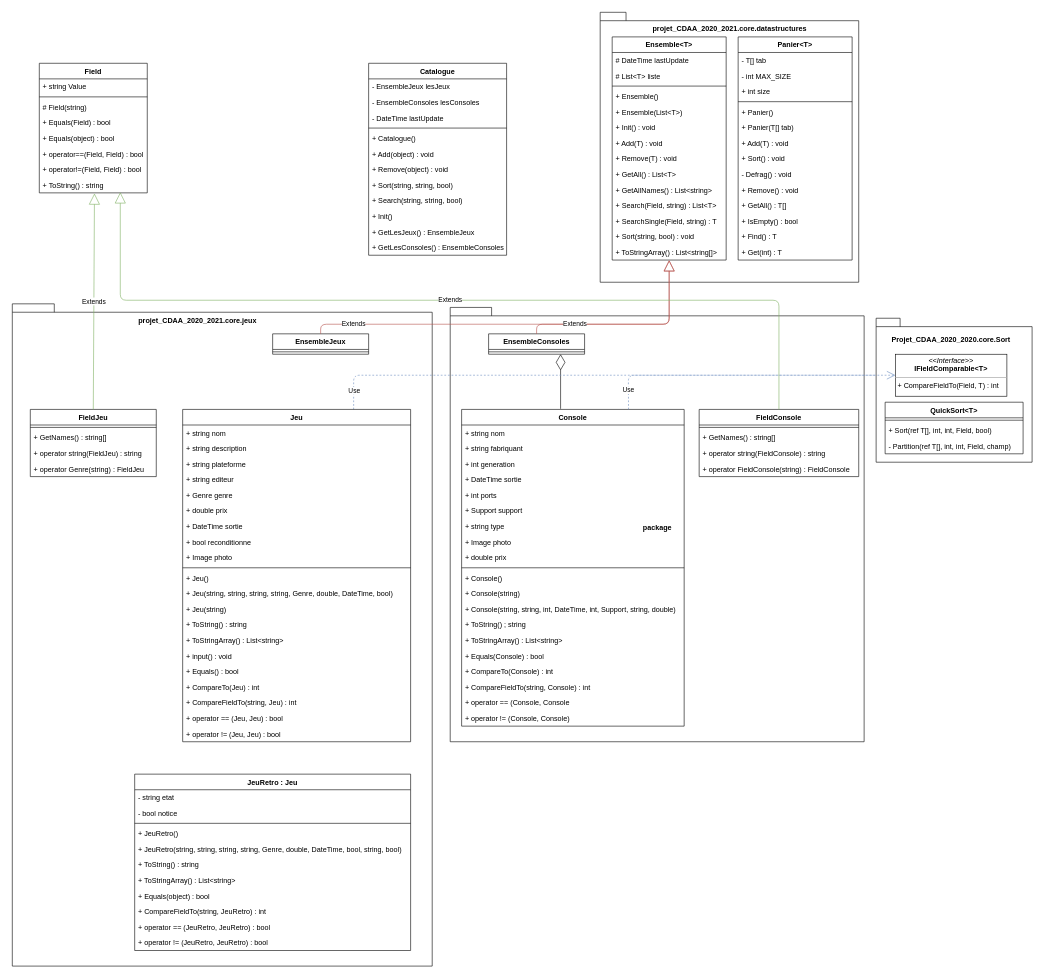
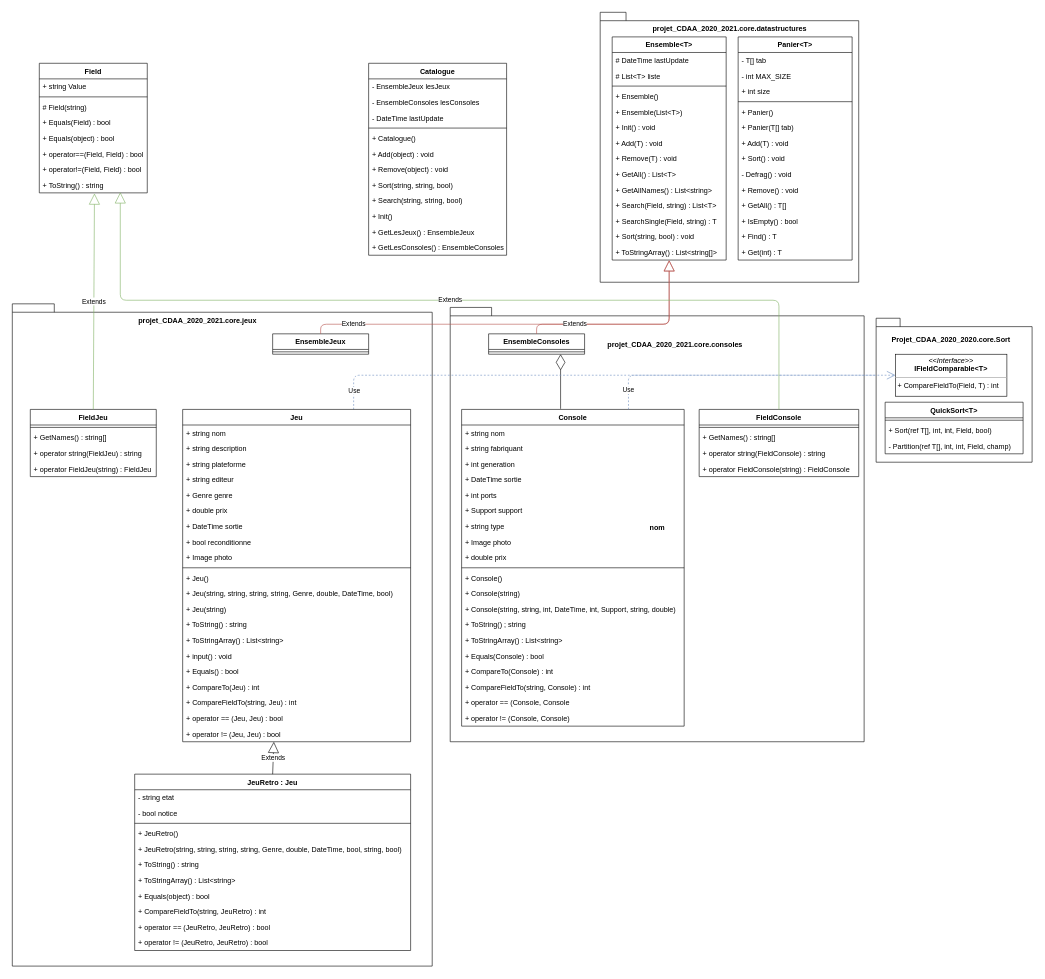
none -> (675, 344)
(97, 469) -> (101, 469)
(658, 528) -> (658, 528)
none -> (273, 766)
